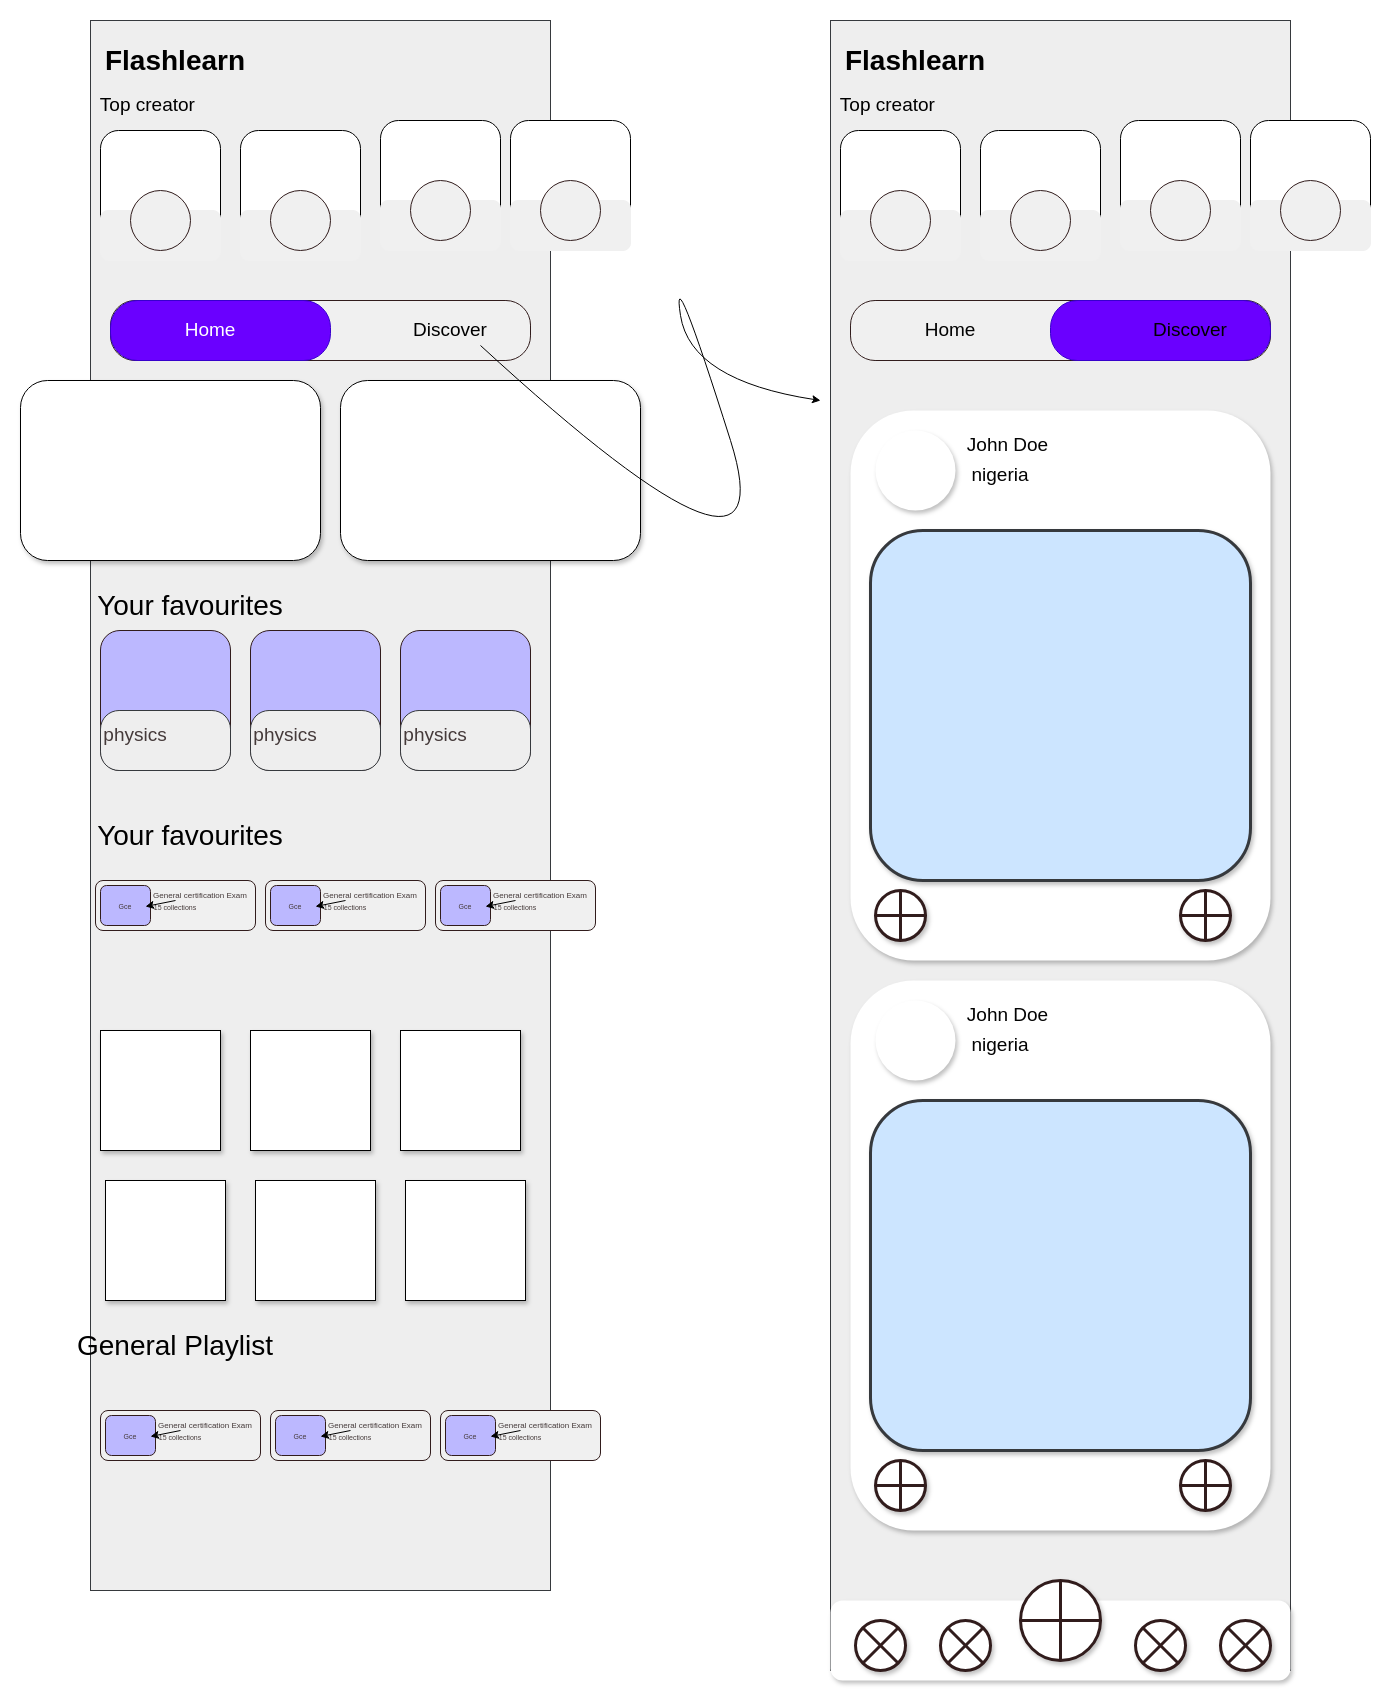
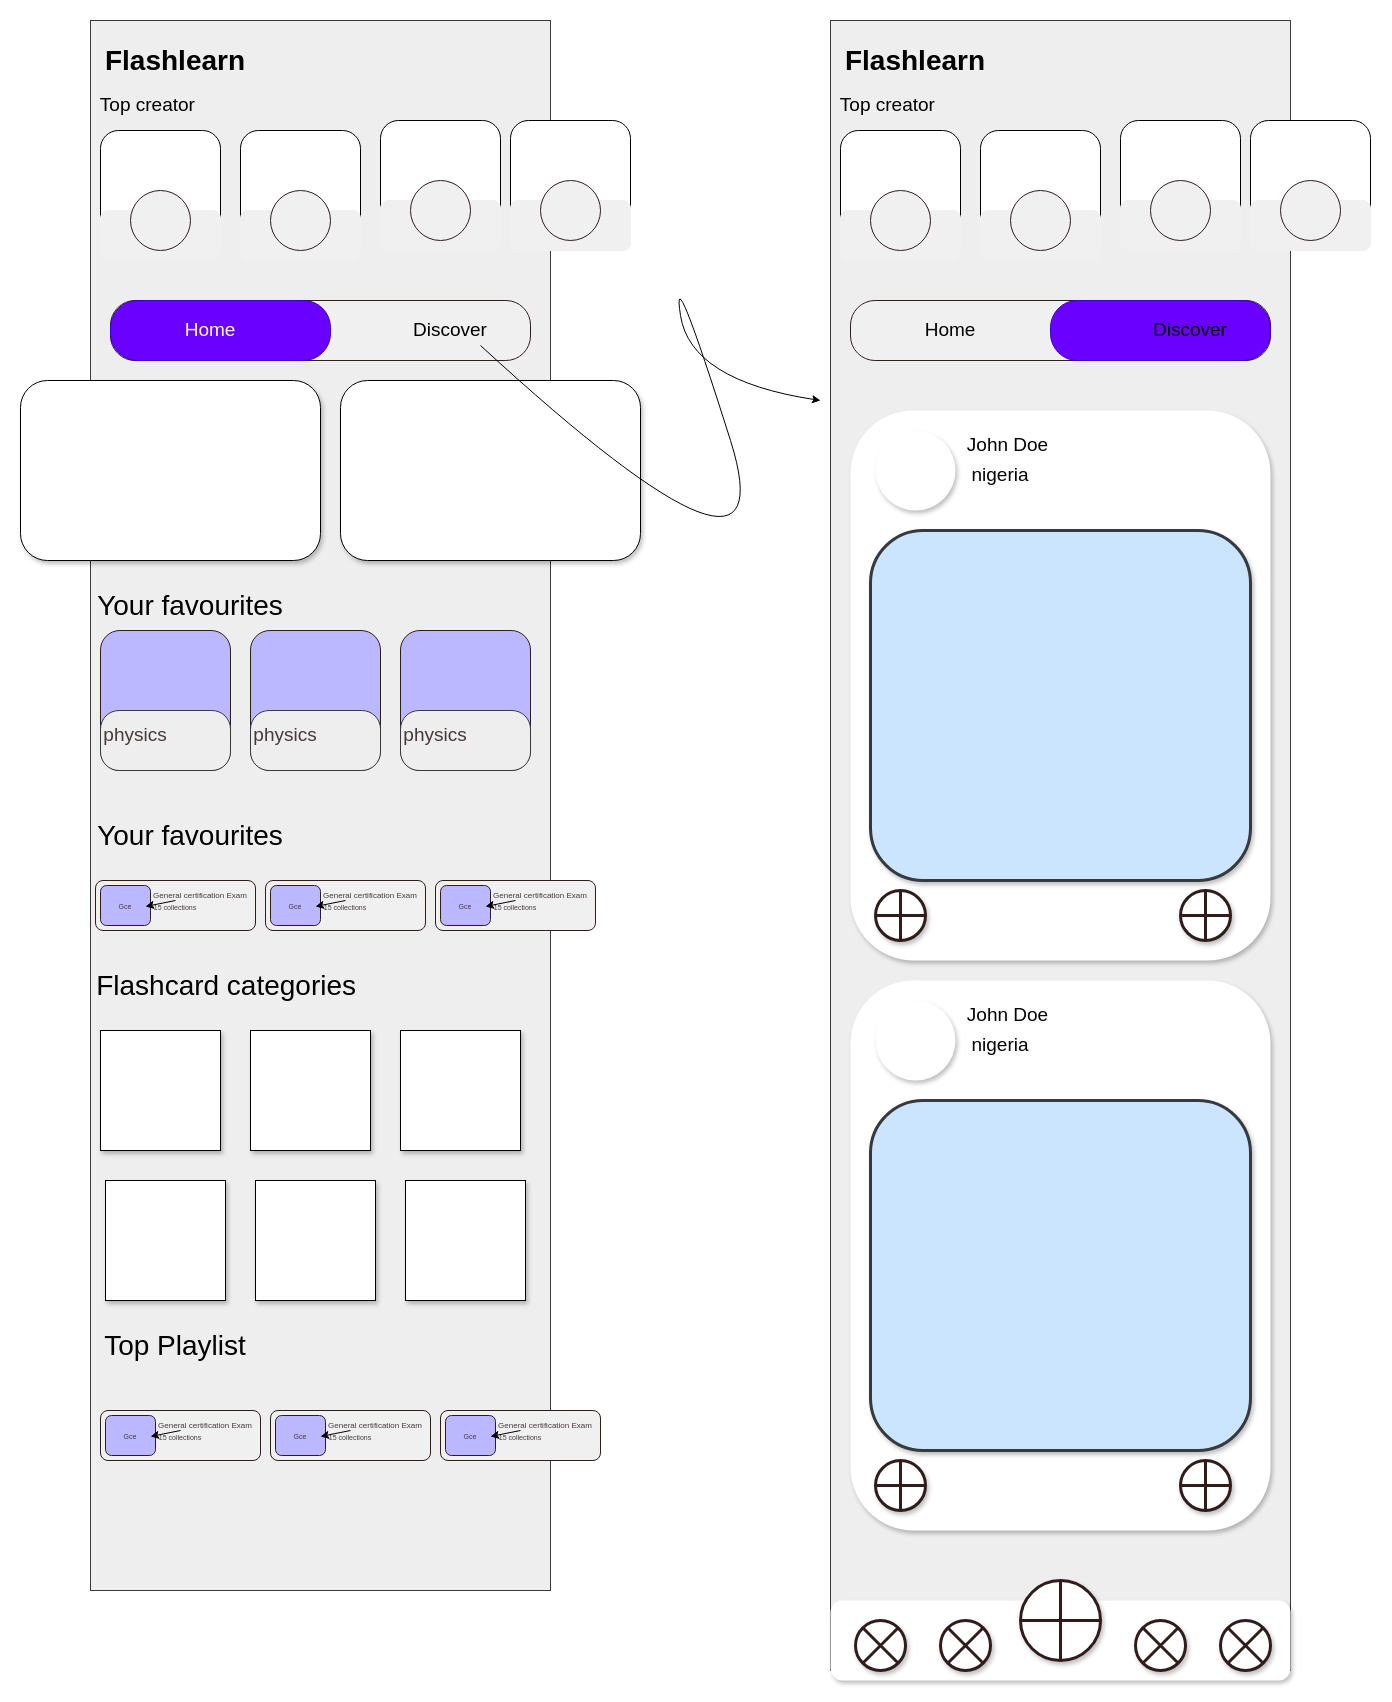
none -> (231, 986)
(176, 1346) -> (176, 1346)
